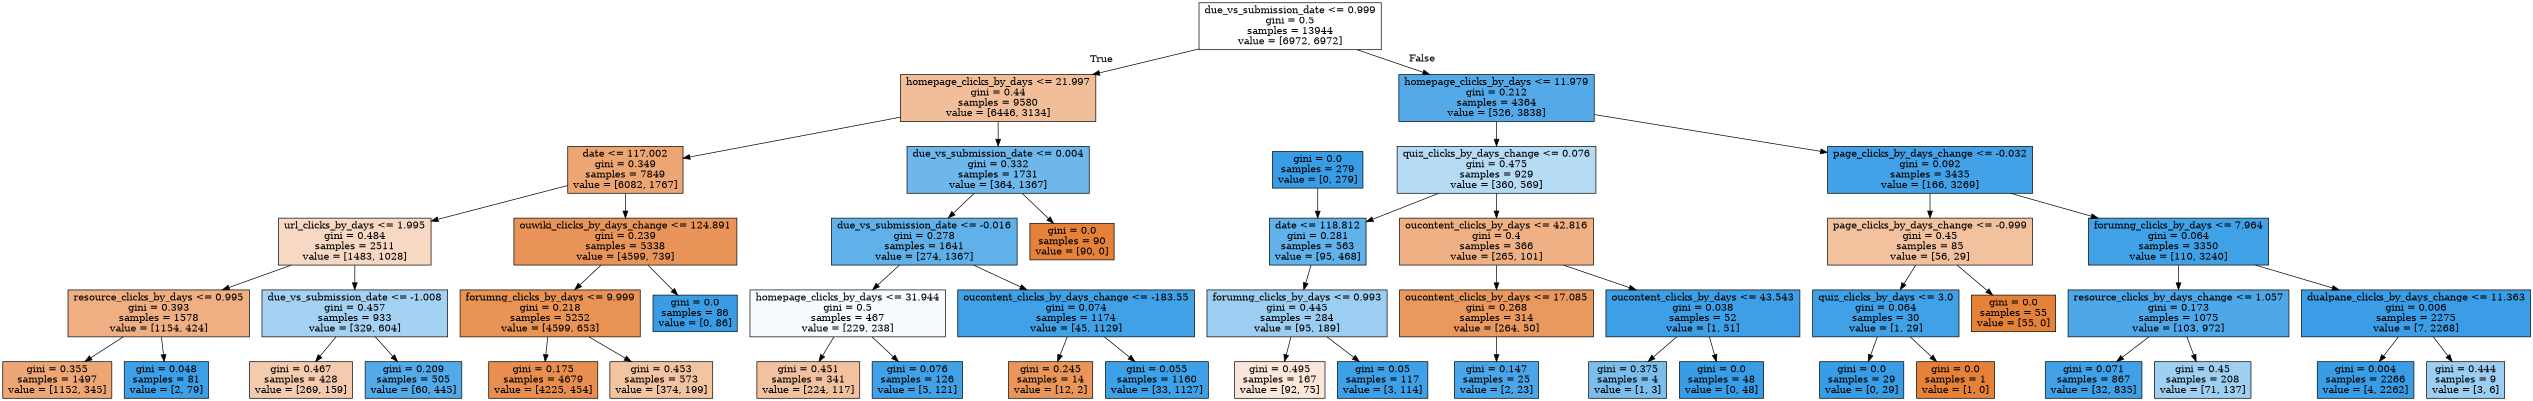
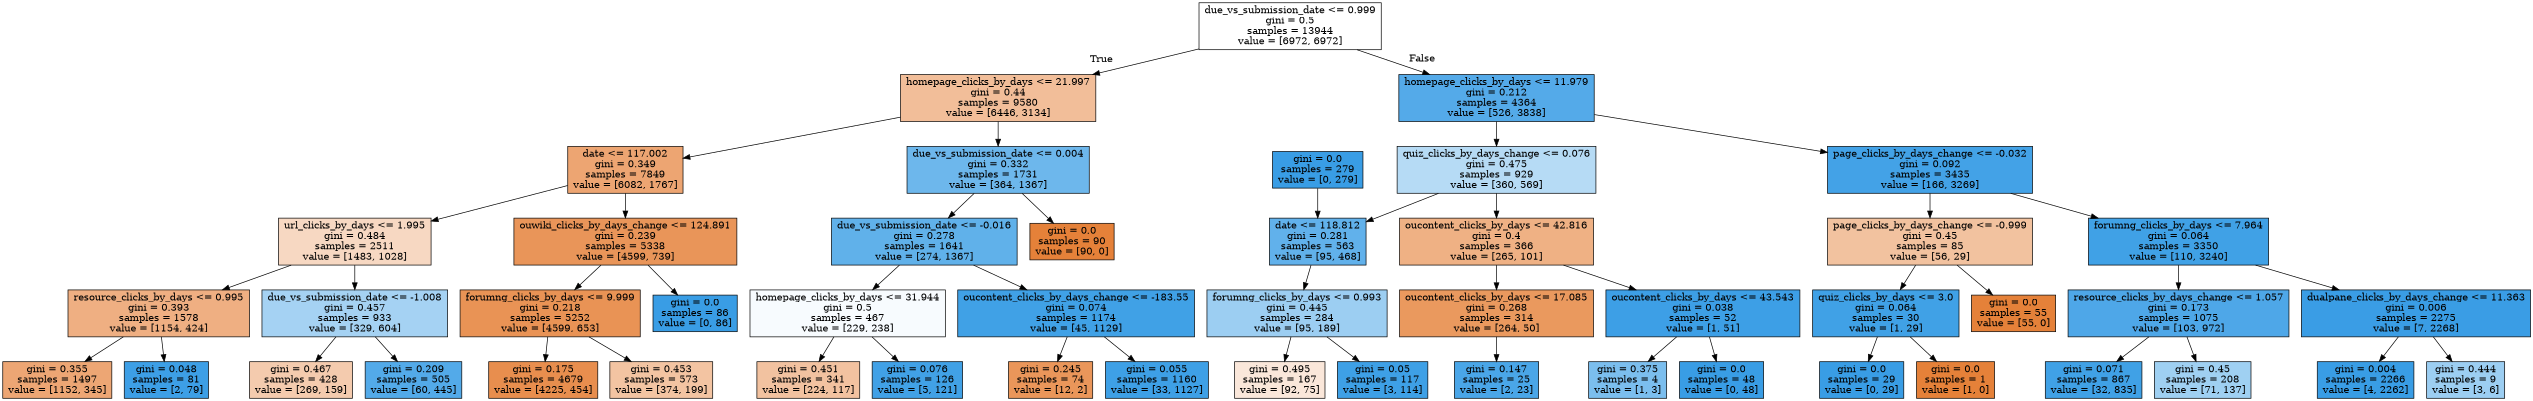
(1051, 380) -> (1051, 380)
